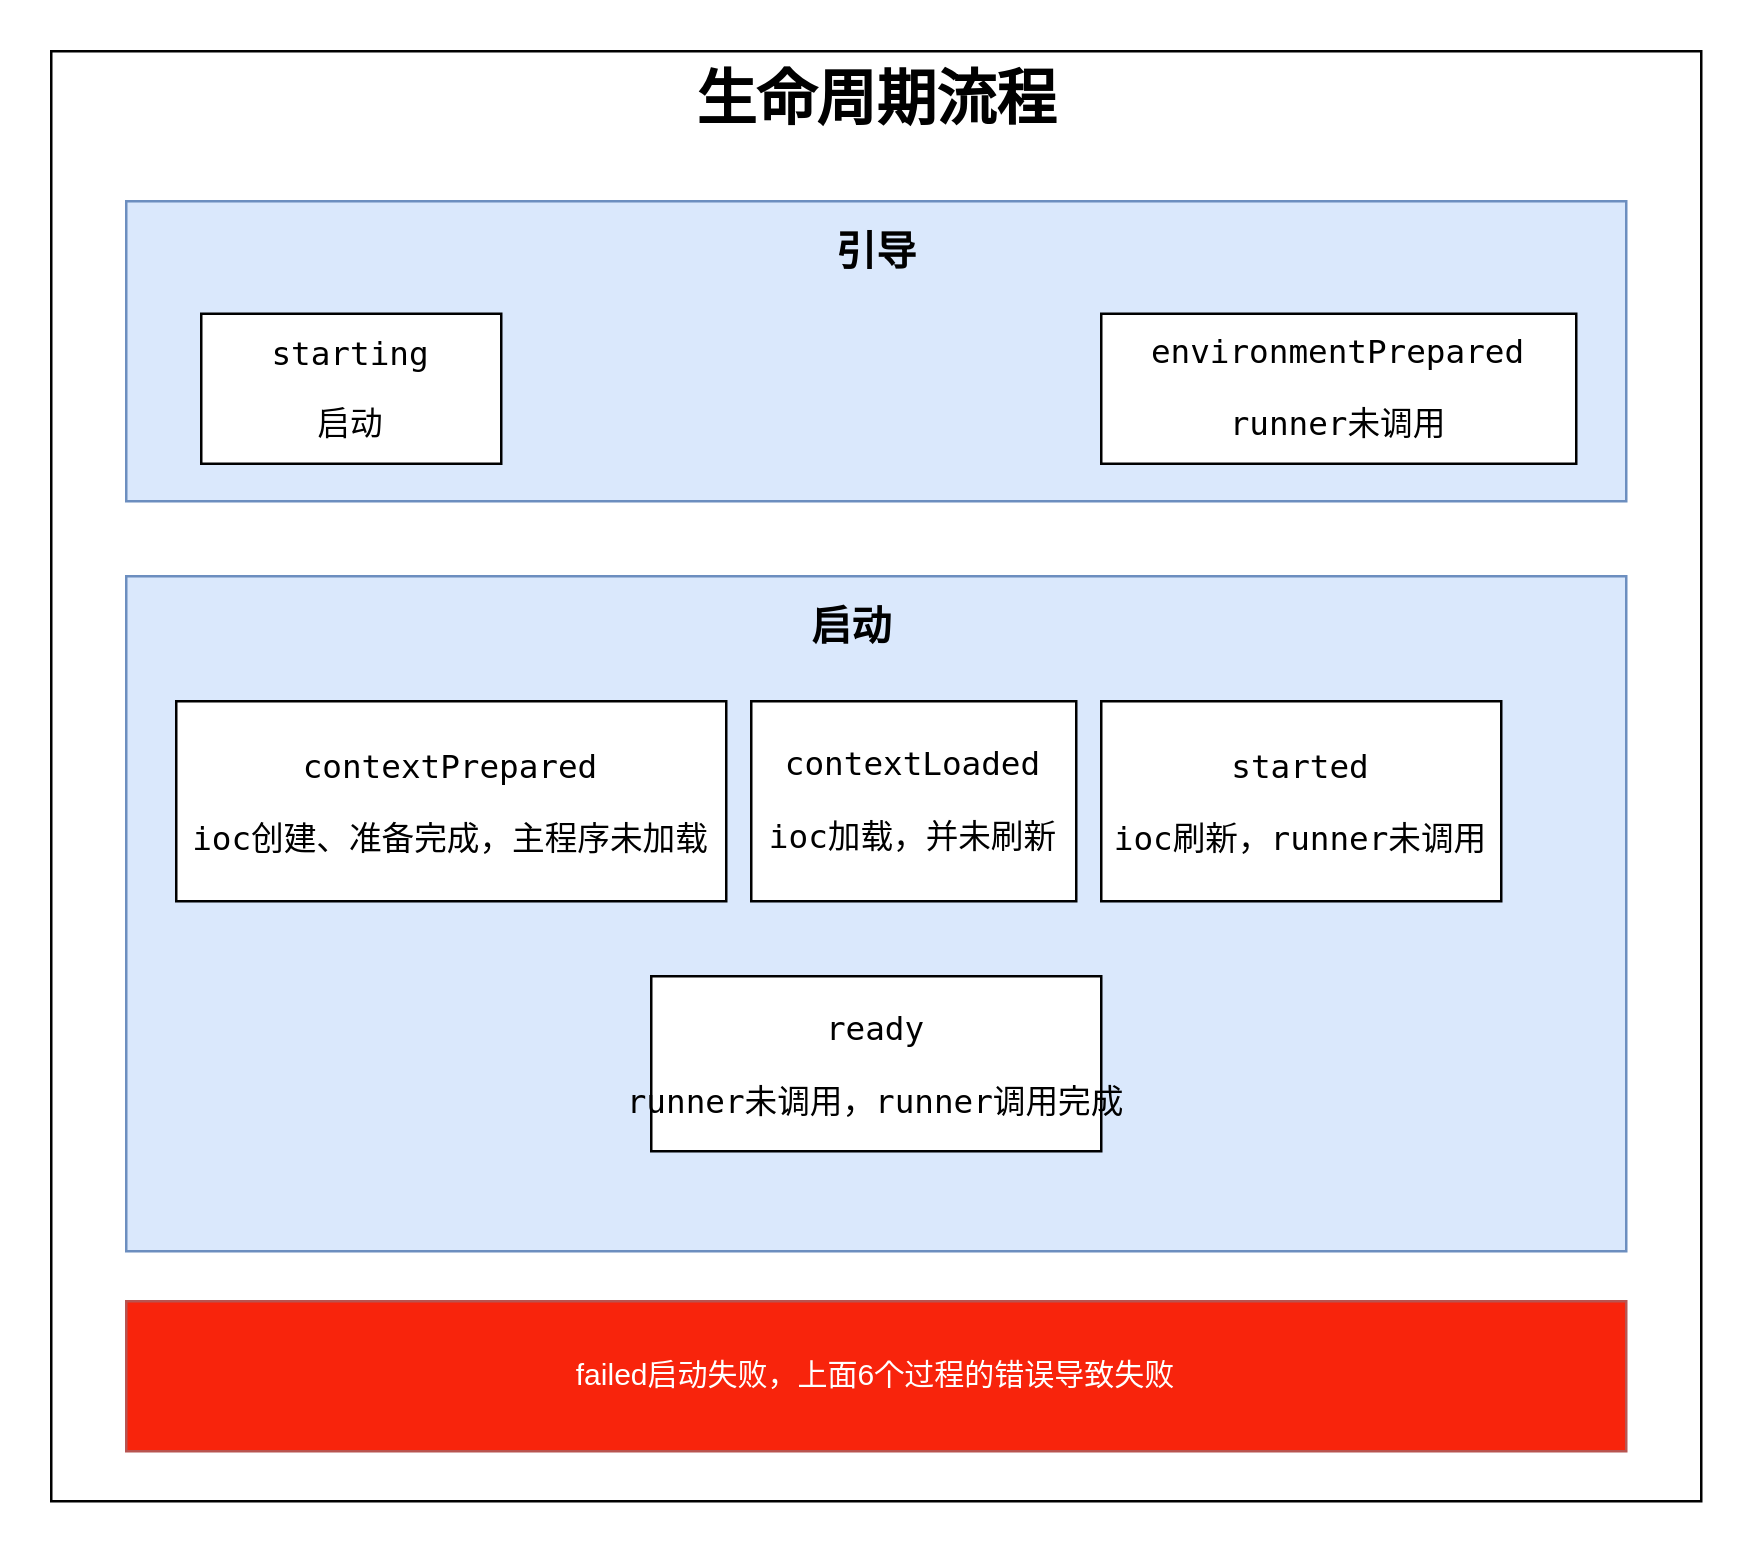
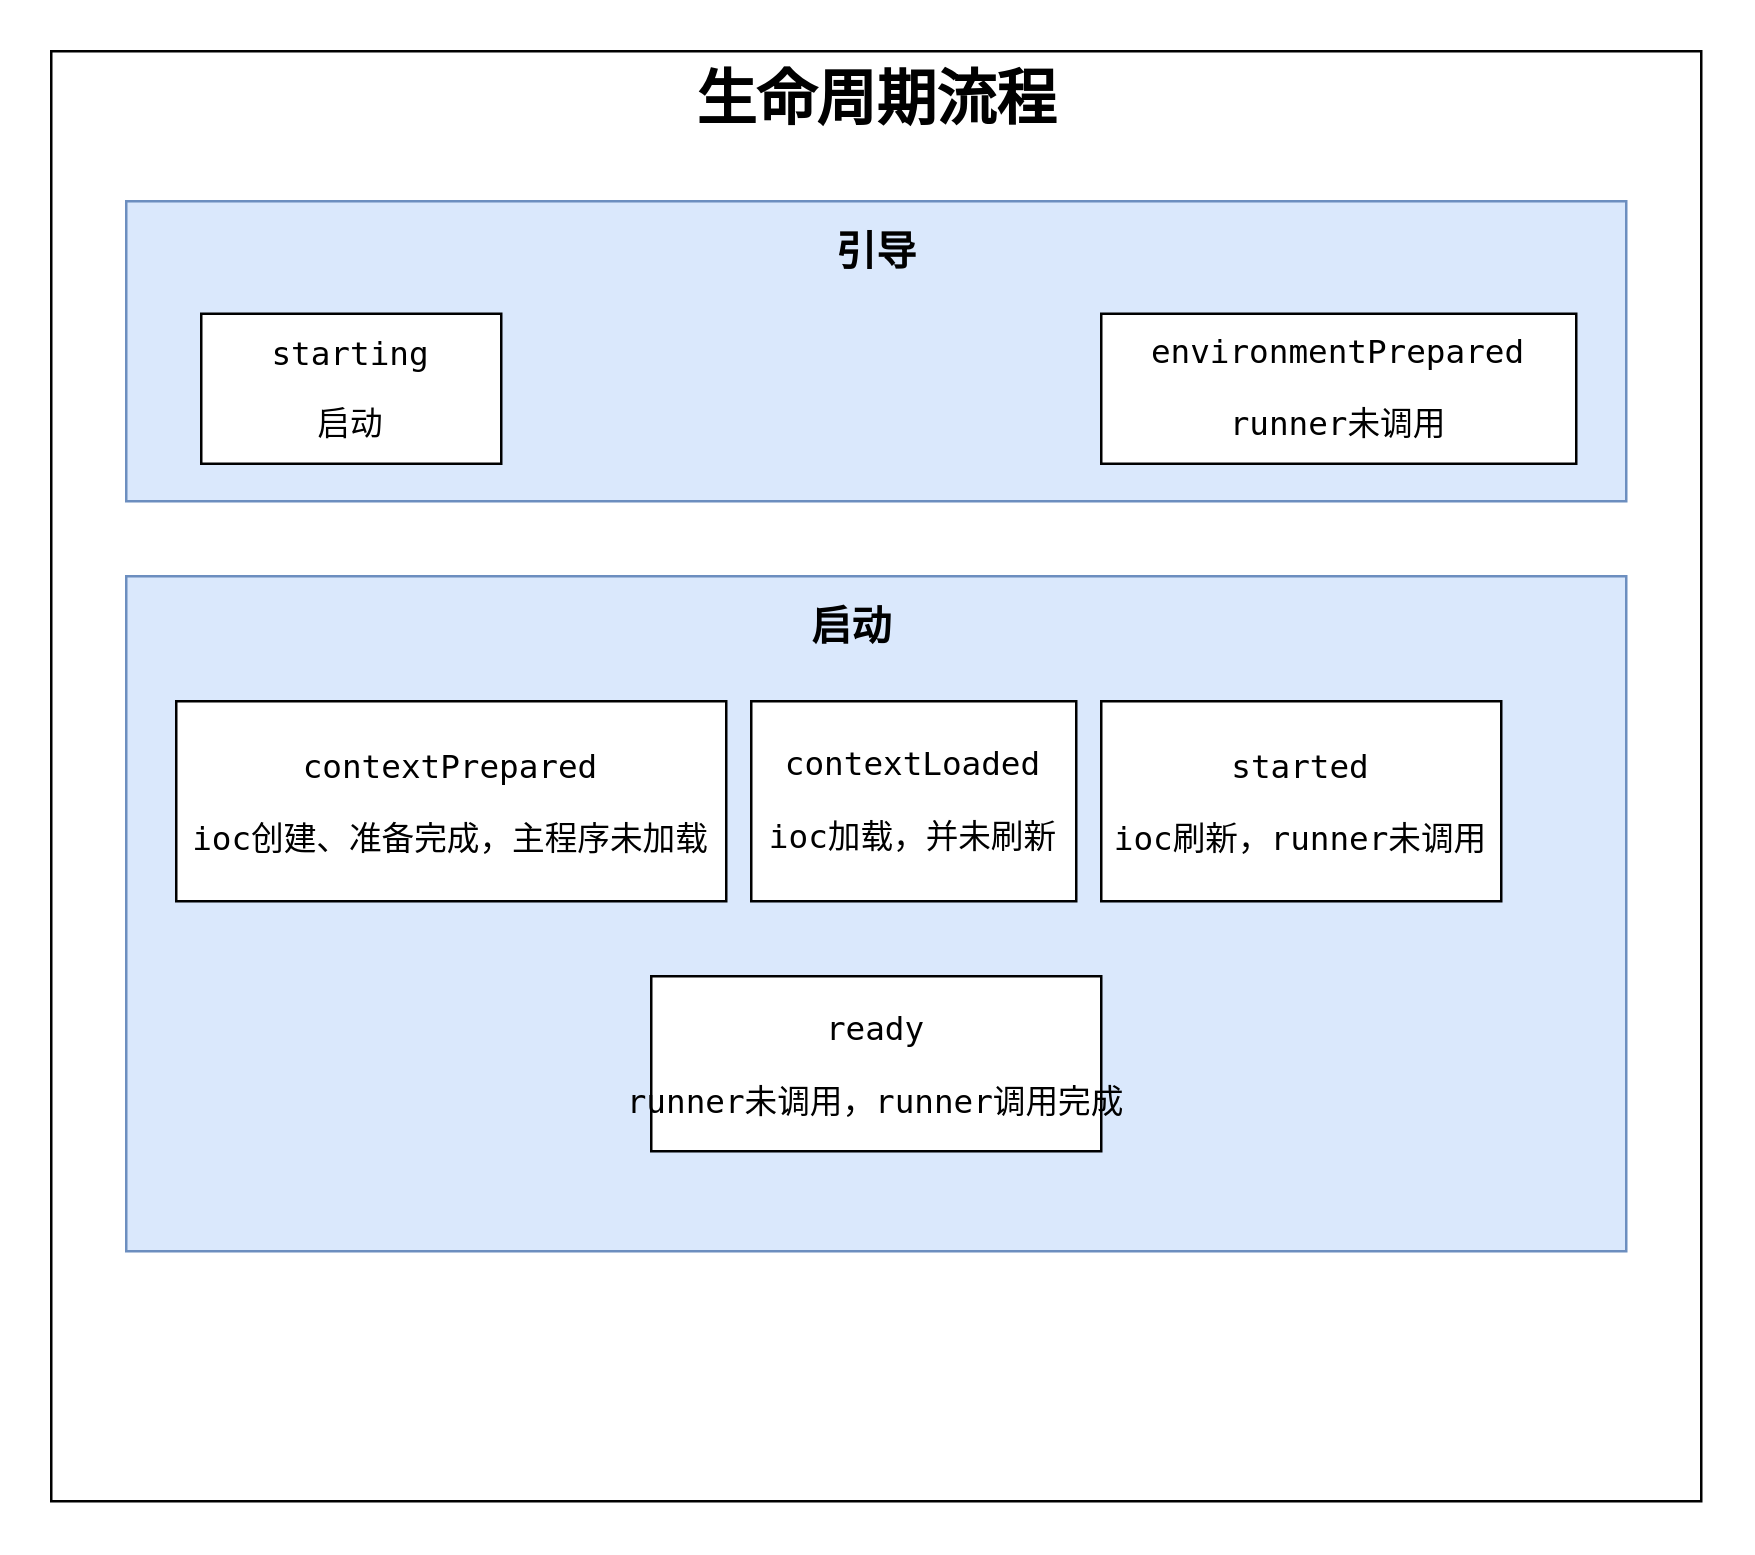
(876, 1376) -> none
